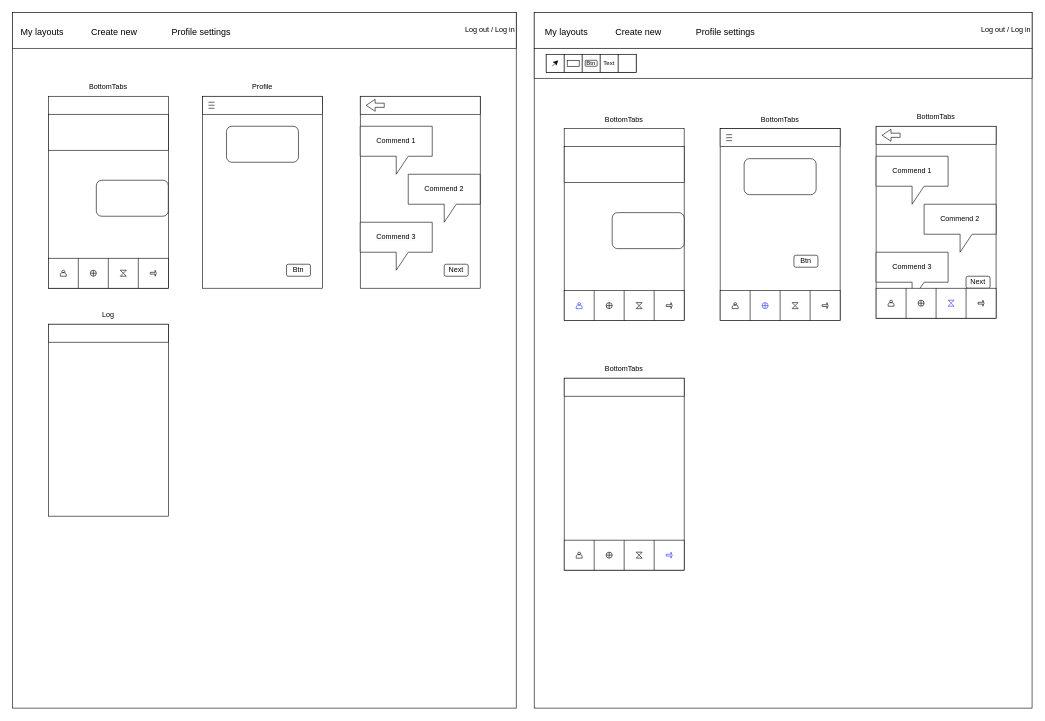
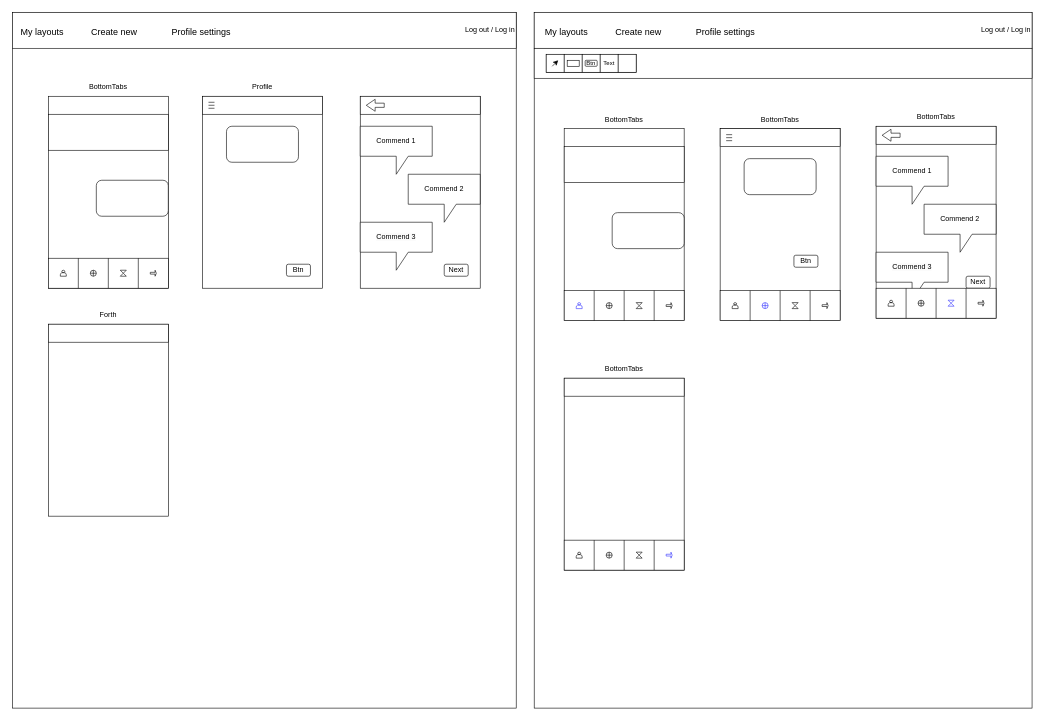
(108, 315) -> (108, 315)
